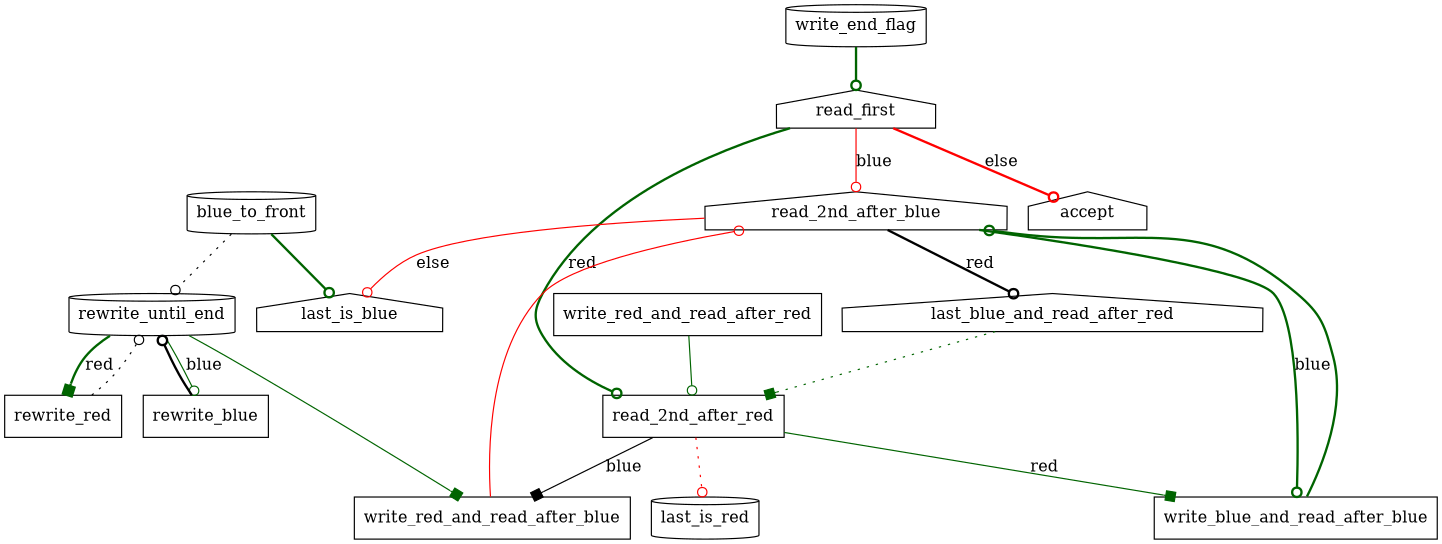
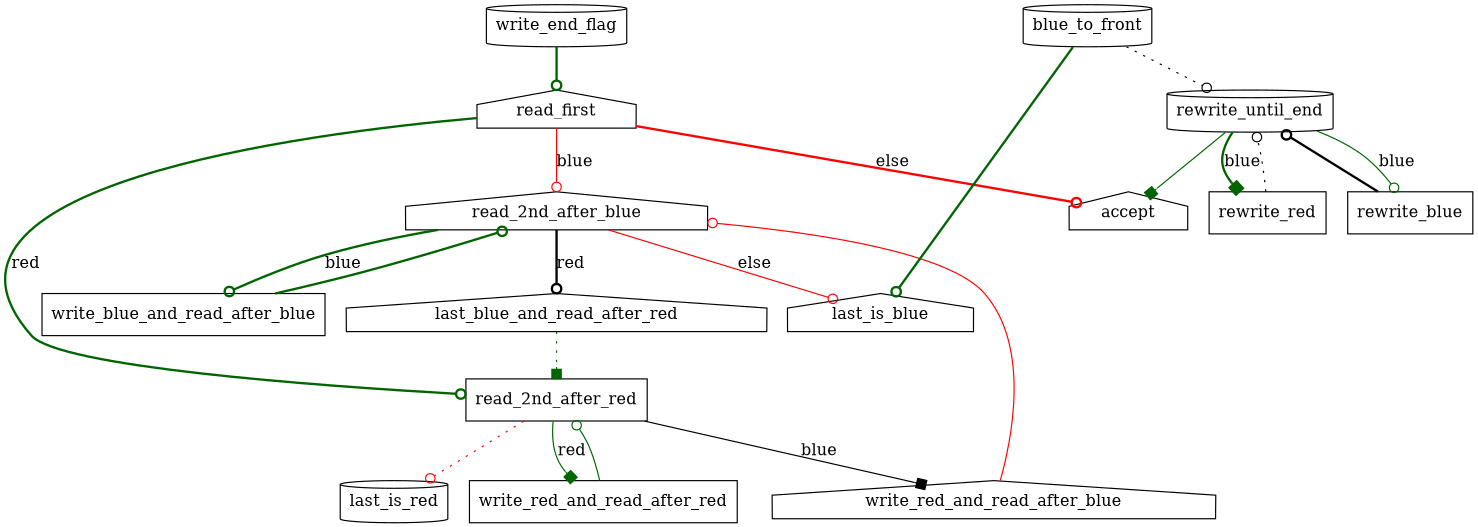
(100, 365) -> (1242, 162)
(320, 412) -> (1191, 160)
(974, 464) -> (554, 448)
(492, 518) -> (994, 502)
